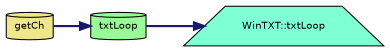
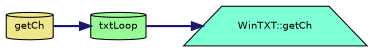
(284, 26) -> (275, 26)
